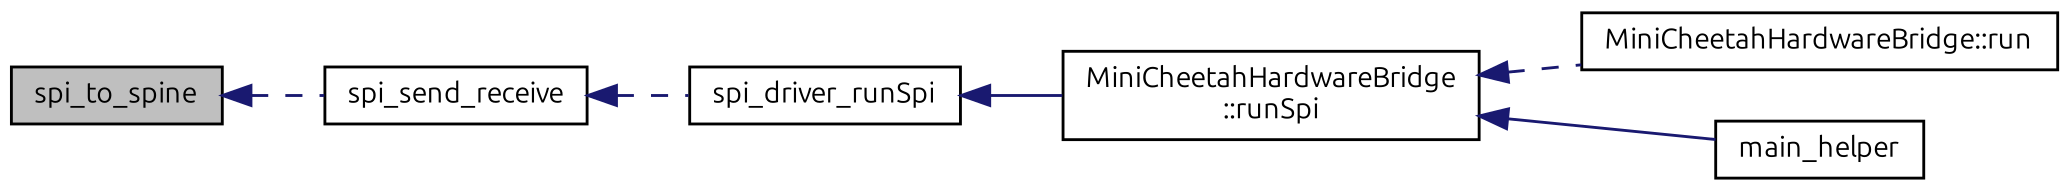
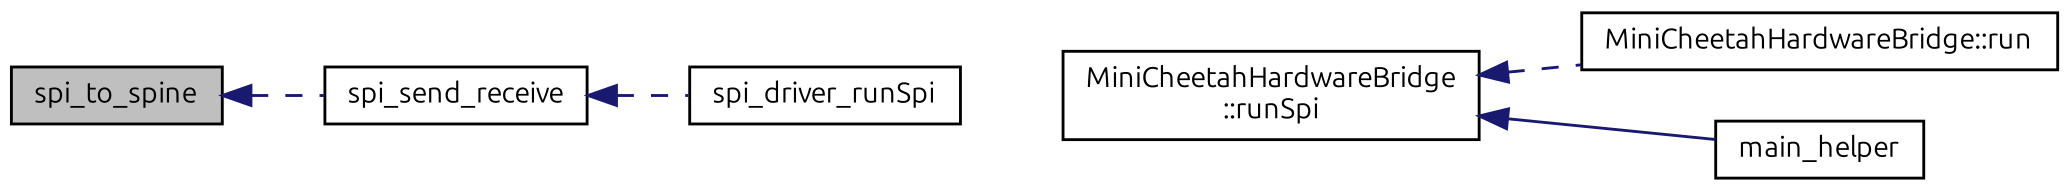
(1026, 95) -> none
